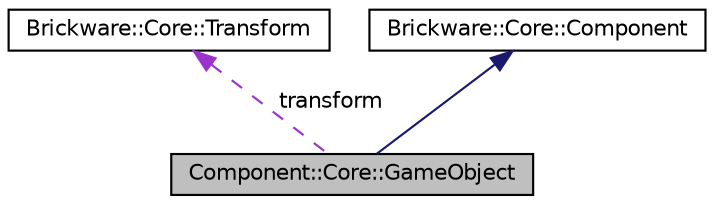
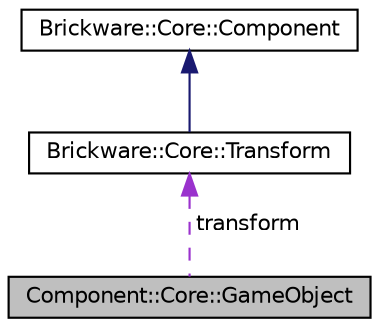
(436, 109) -> (190, 103)
